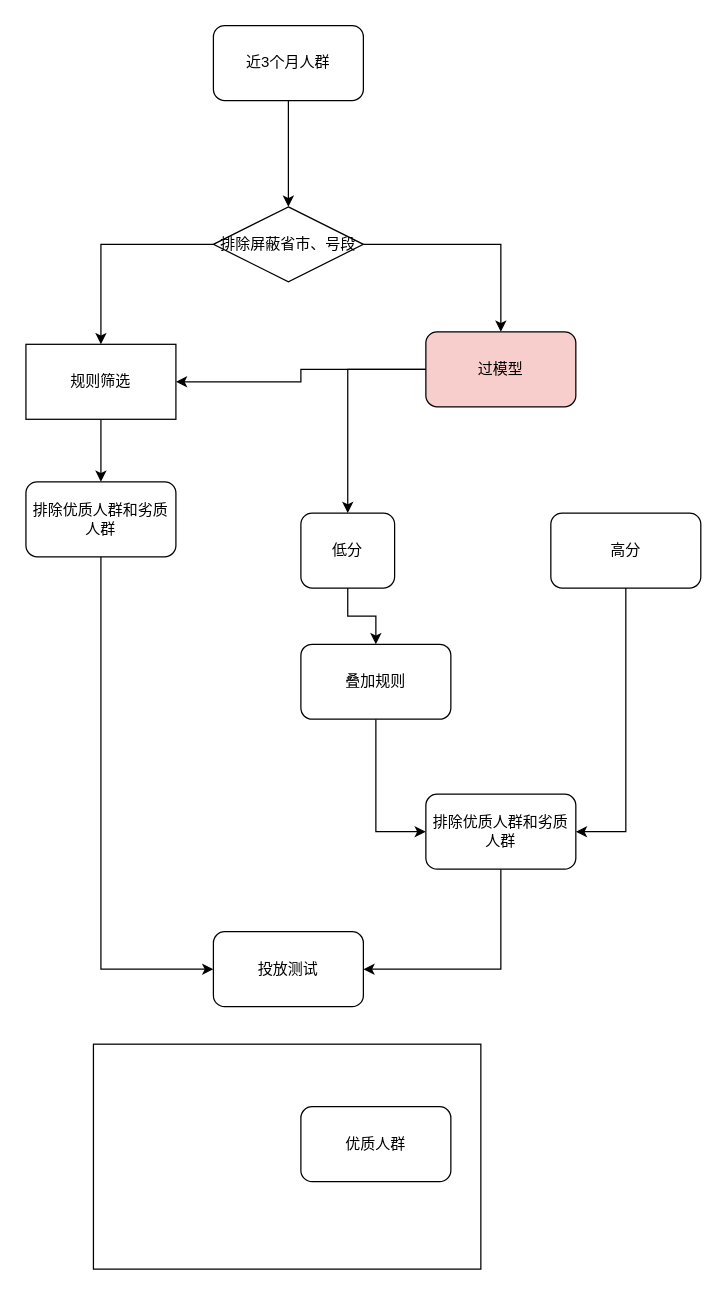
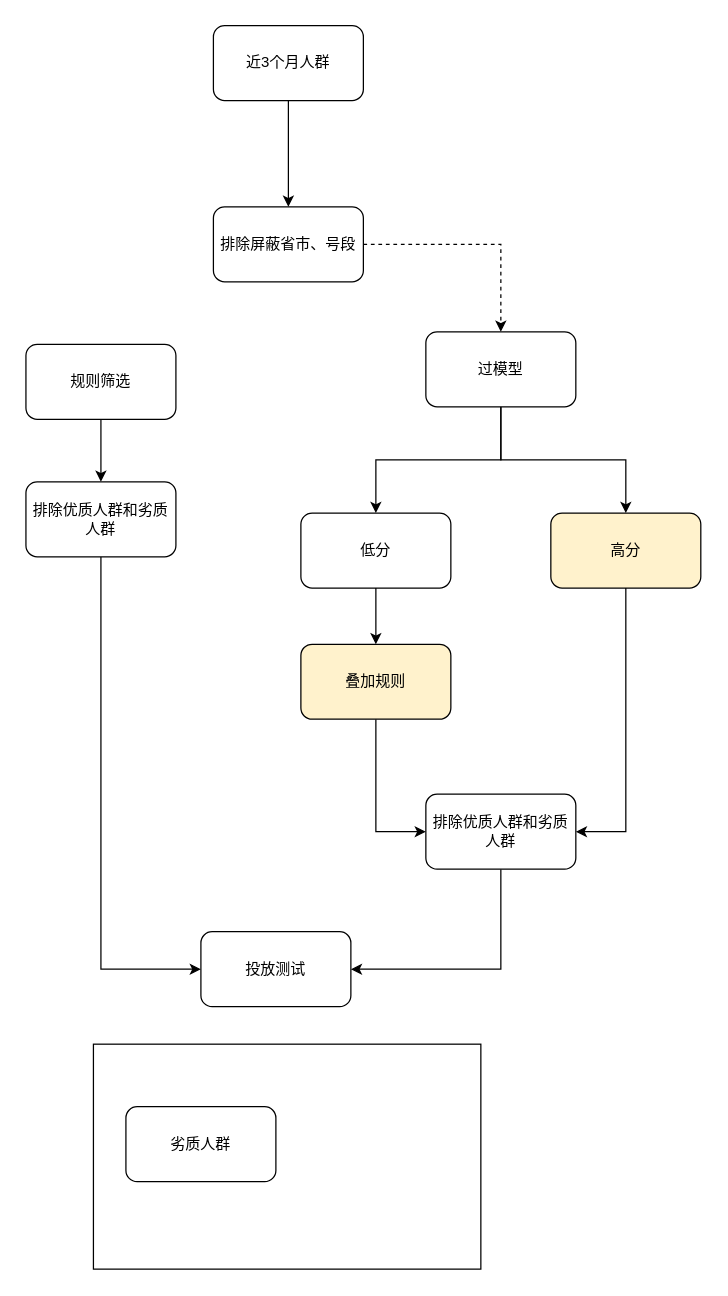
(111, 244) -> none
(288, 244) -> (288, 244)
(472, 244) -> (472, 244)
(501, 369) -> (501, 369)
(101, 382) -> (101, 382)
(271, 382) -> (587, 460)
(348, 551) -> (376, 551)
(626, 551) -> (626, 551)
(376, 682) -> (376, 682)
(288, 969) -> (276, 969)
none -> (201, 1144)
(376, 1144) -> none
